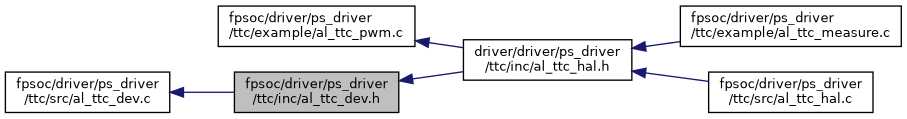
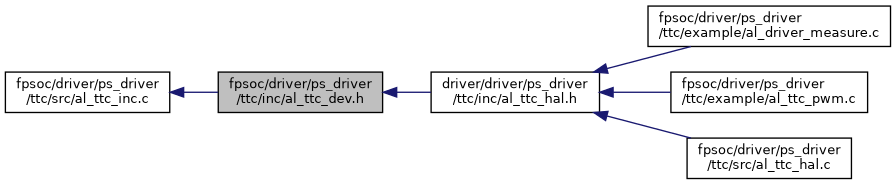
(791, 26) -> (769, 26)
(446, 45) -> (642, 92)
(88, 92) -> (88, 92)
